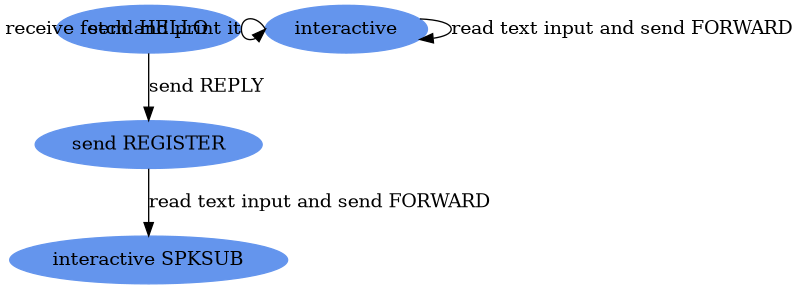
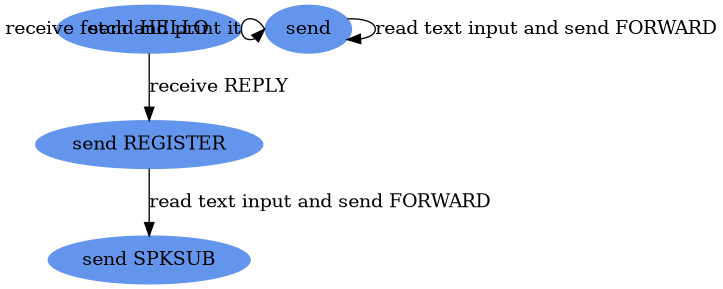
(346, 29) -> (308, 29)
(206, 87) -> (219, 87)
(149, 260) -> (149, 260)
